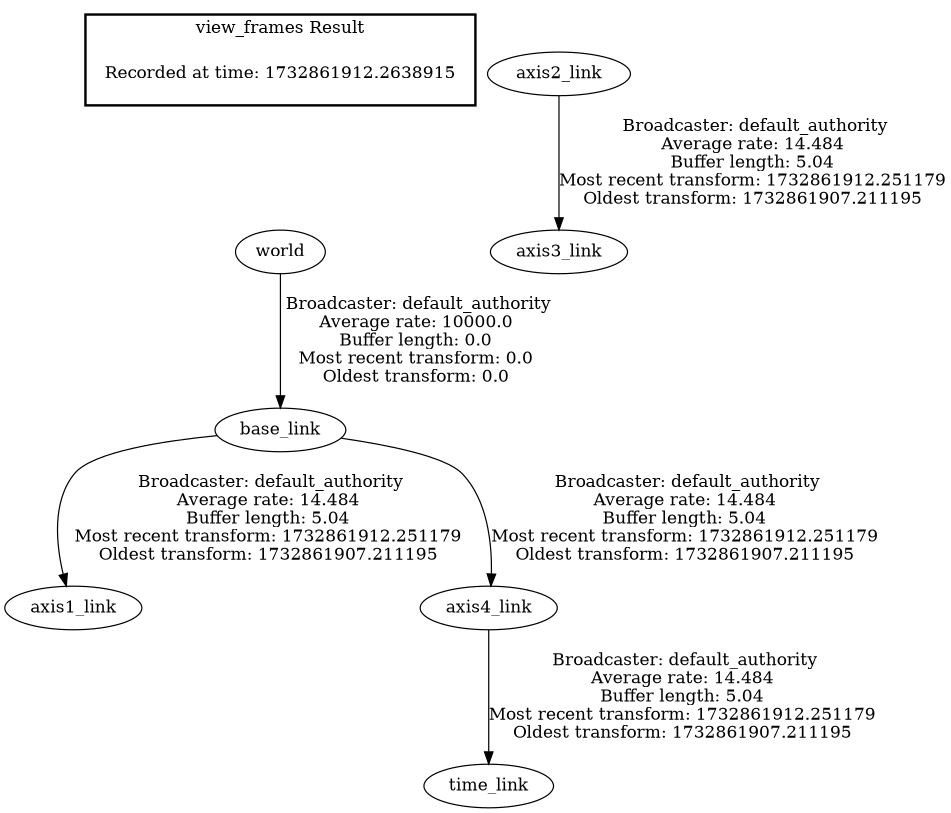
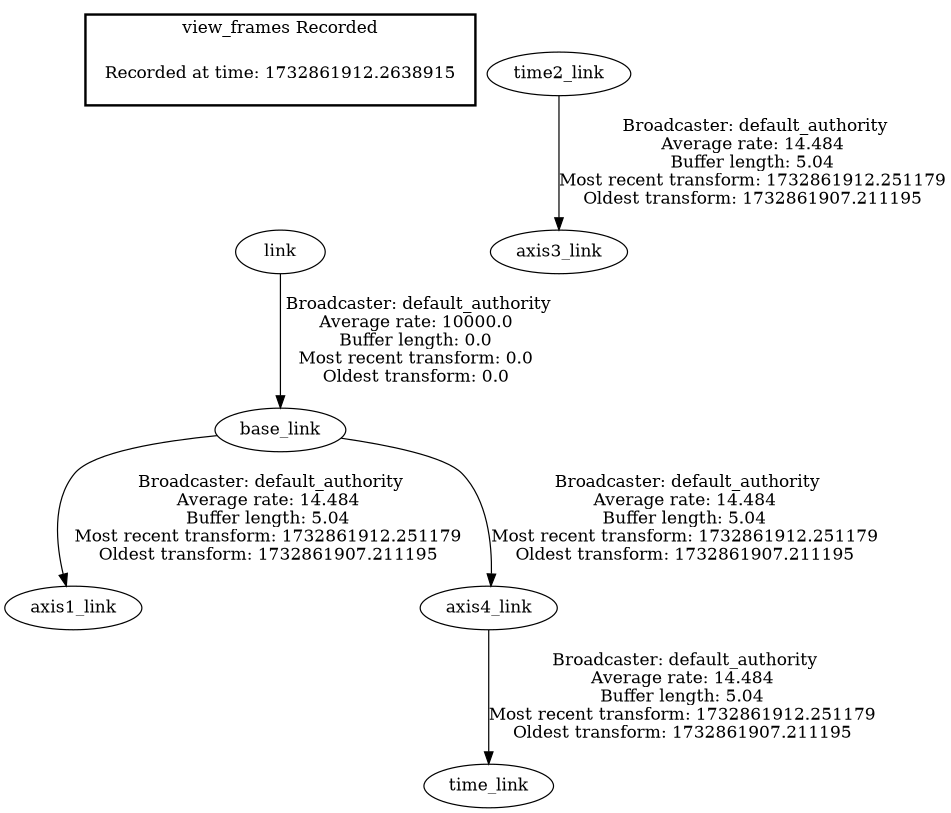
(280, 28) -> (280, 28)
(559, 74) -> (559, 74)
(280, 252) -> (280, 252)
